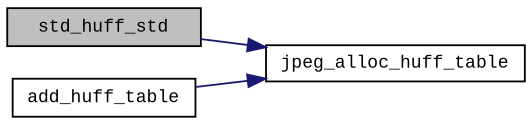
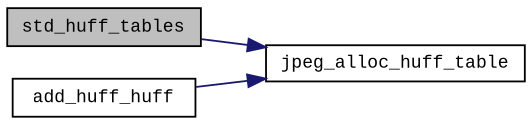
(104, 27) -> (104, 27)
(104, 98) -> (104, 98)
